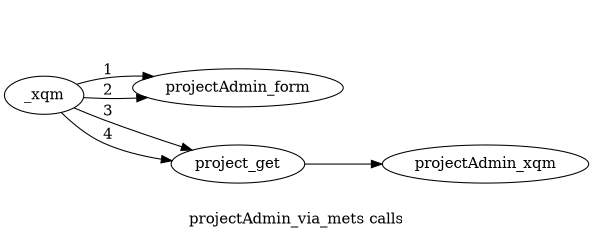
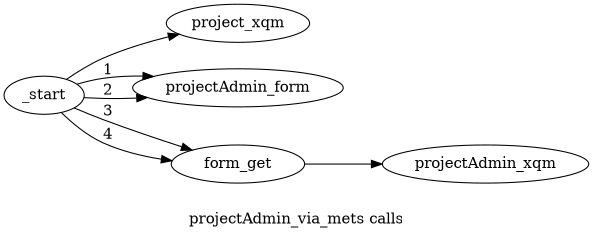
none -> (238, 23)
(44, 95) -> (44, 95)
(238, 164) -> (238, 164)
